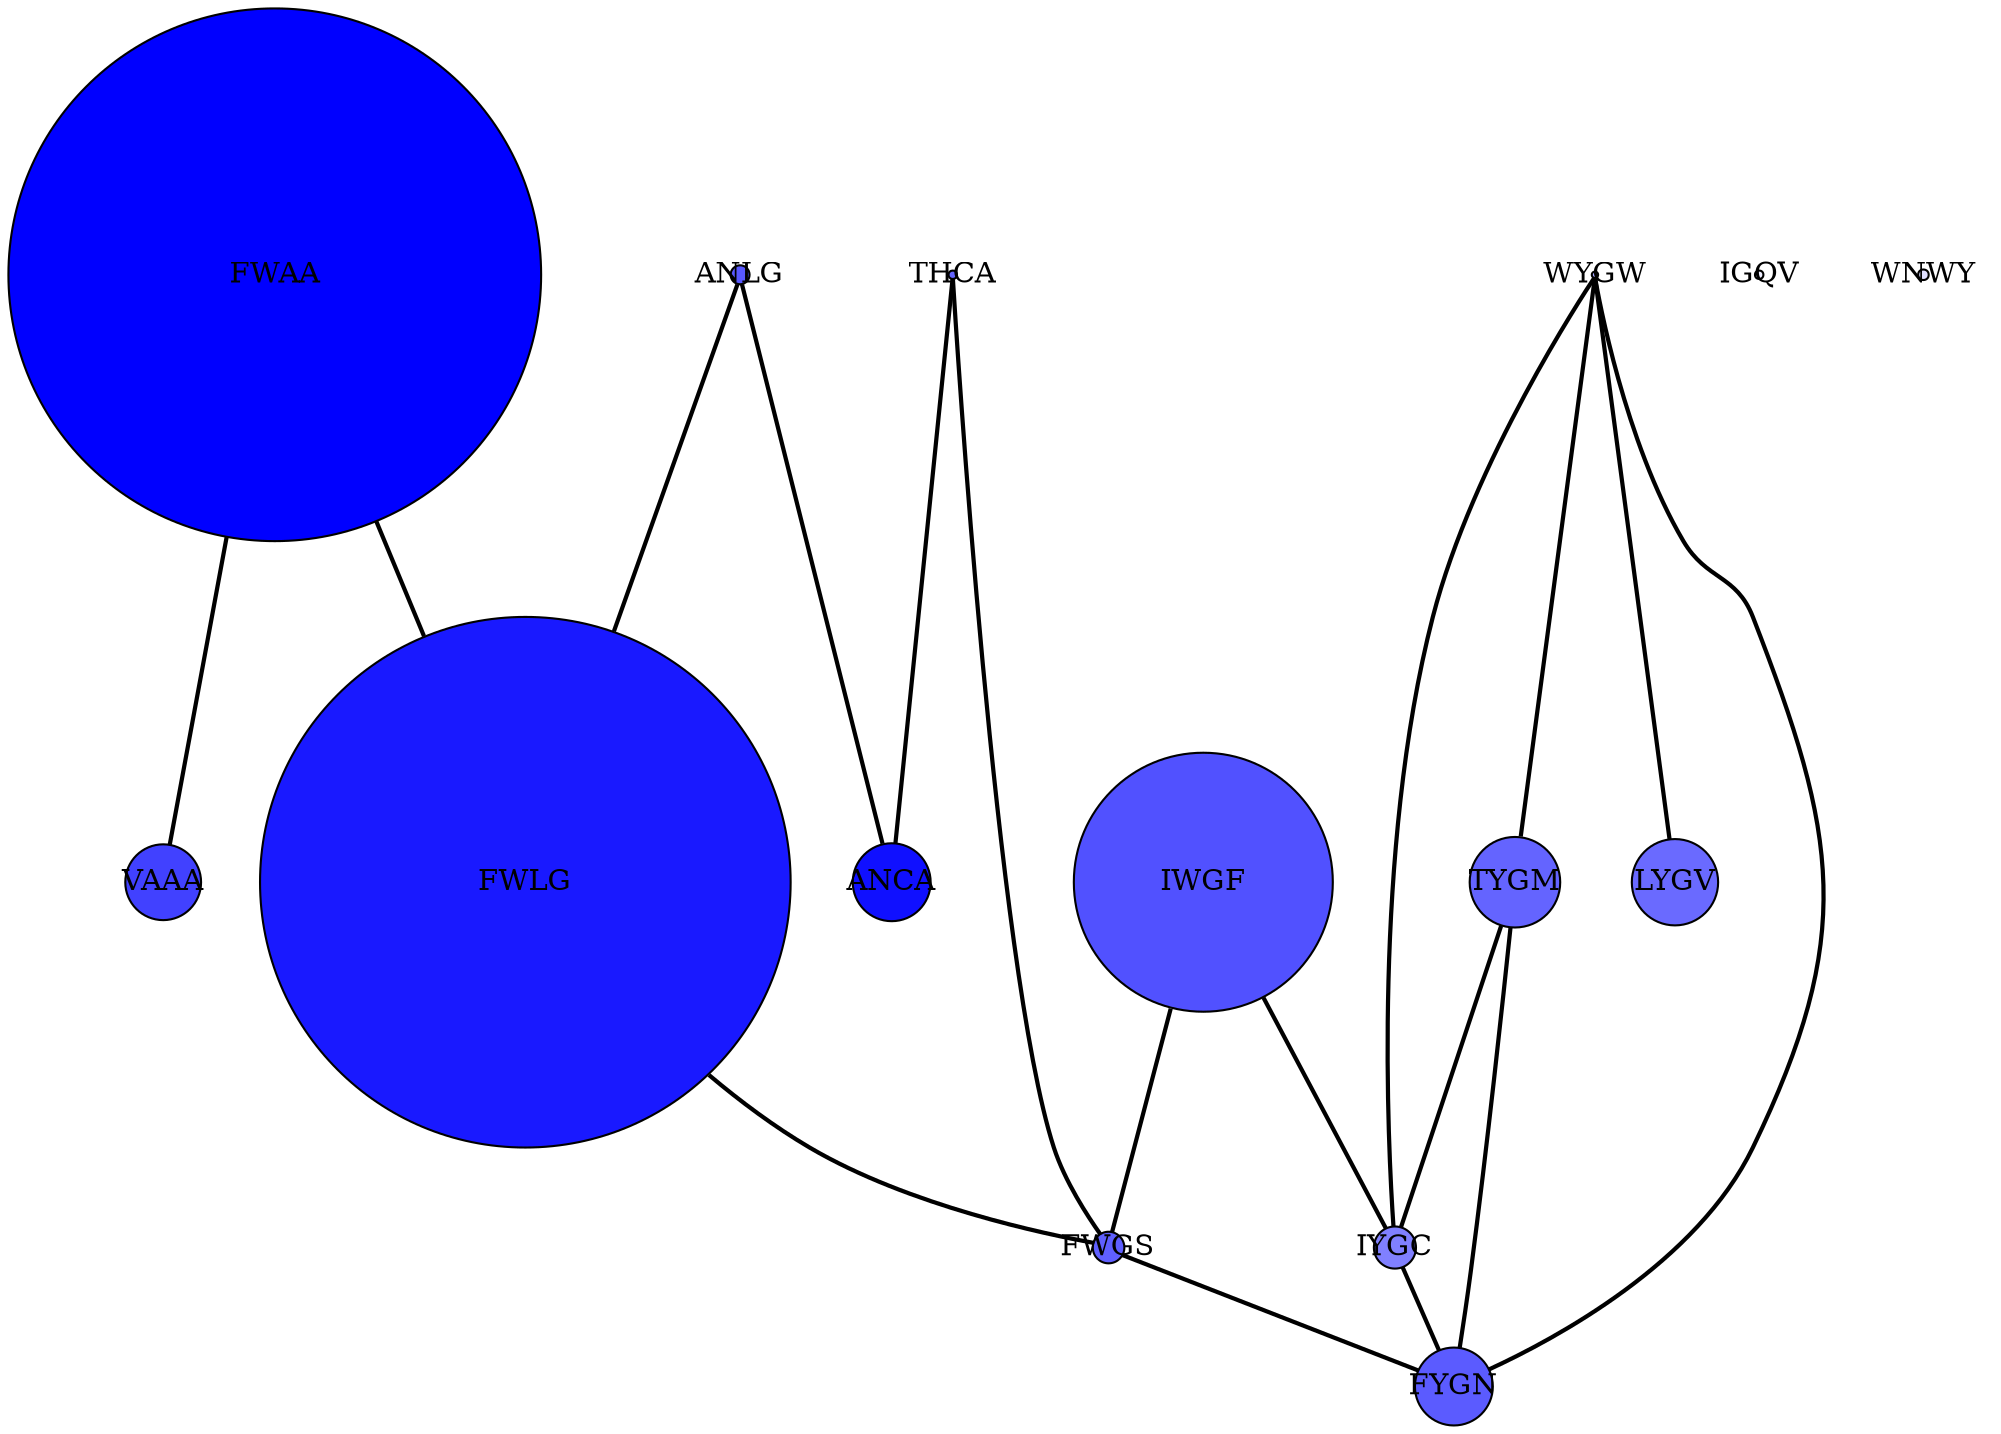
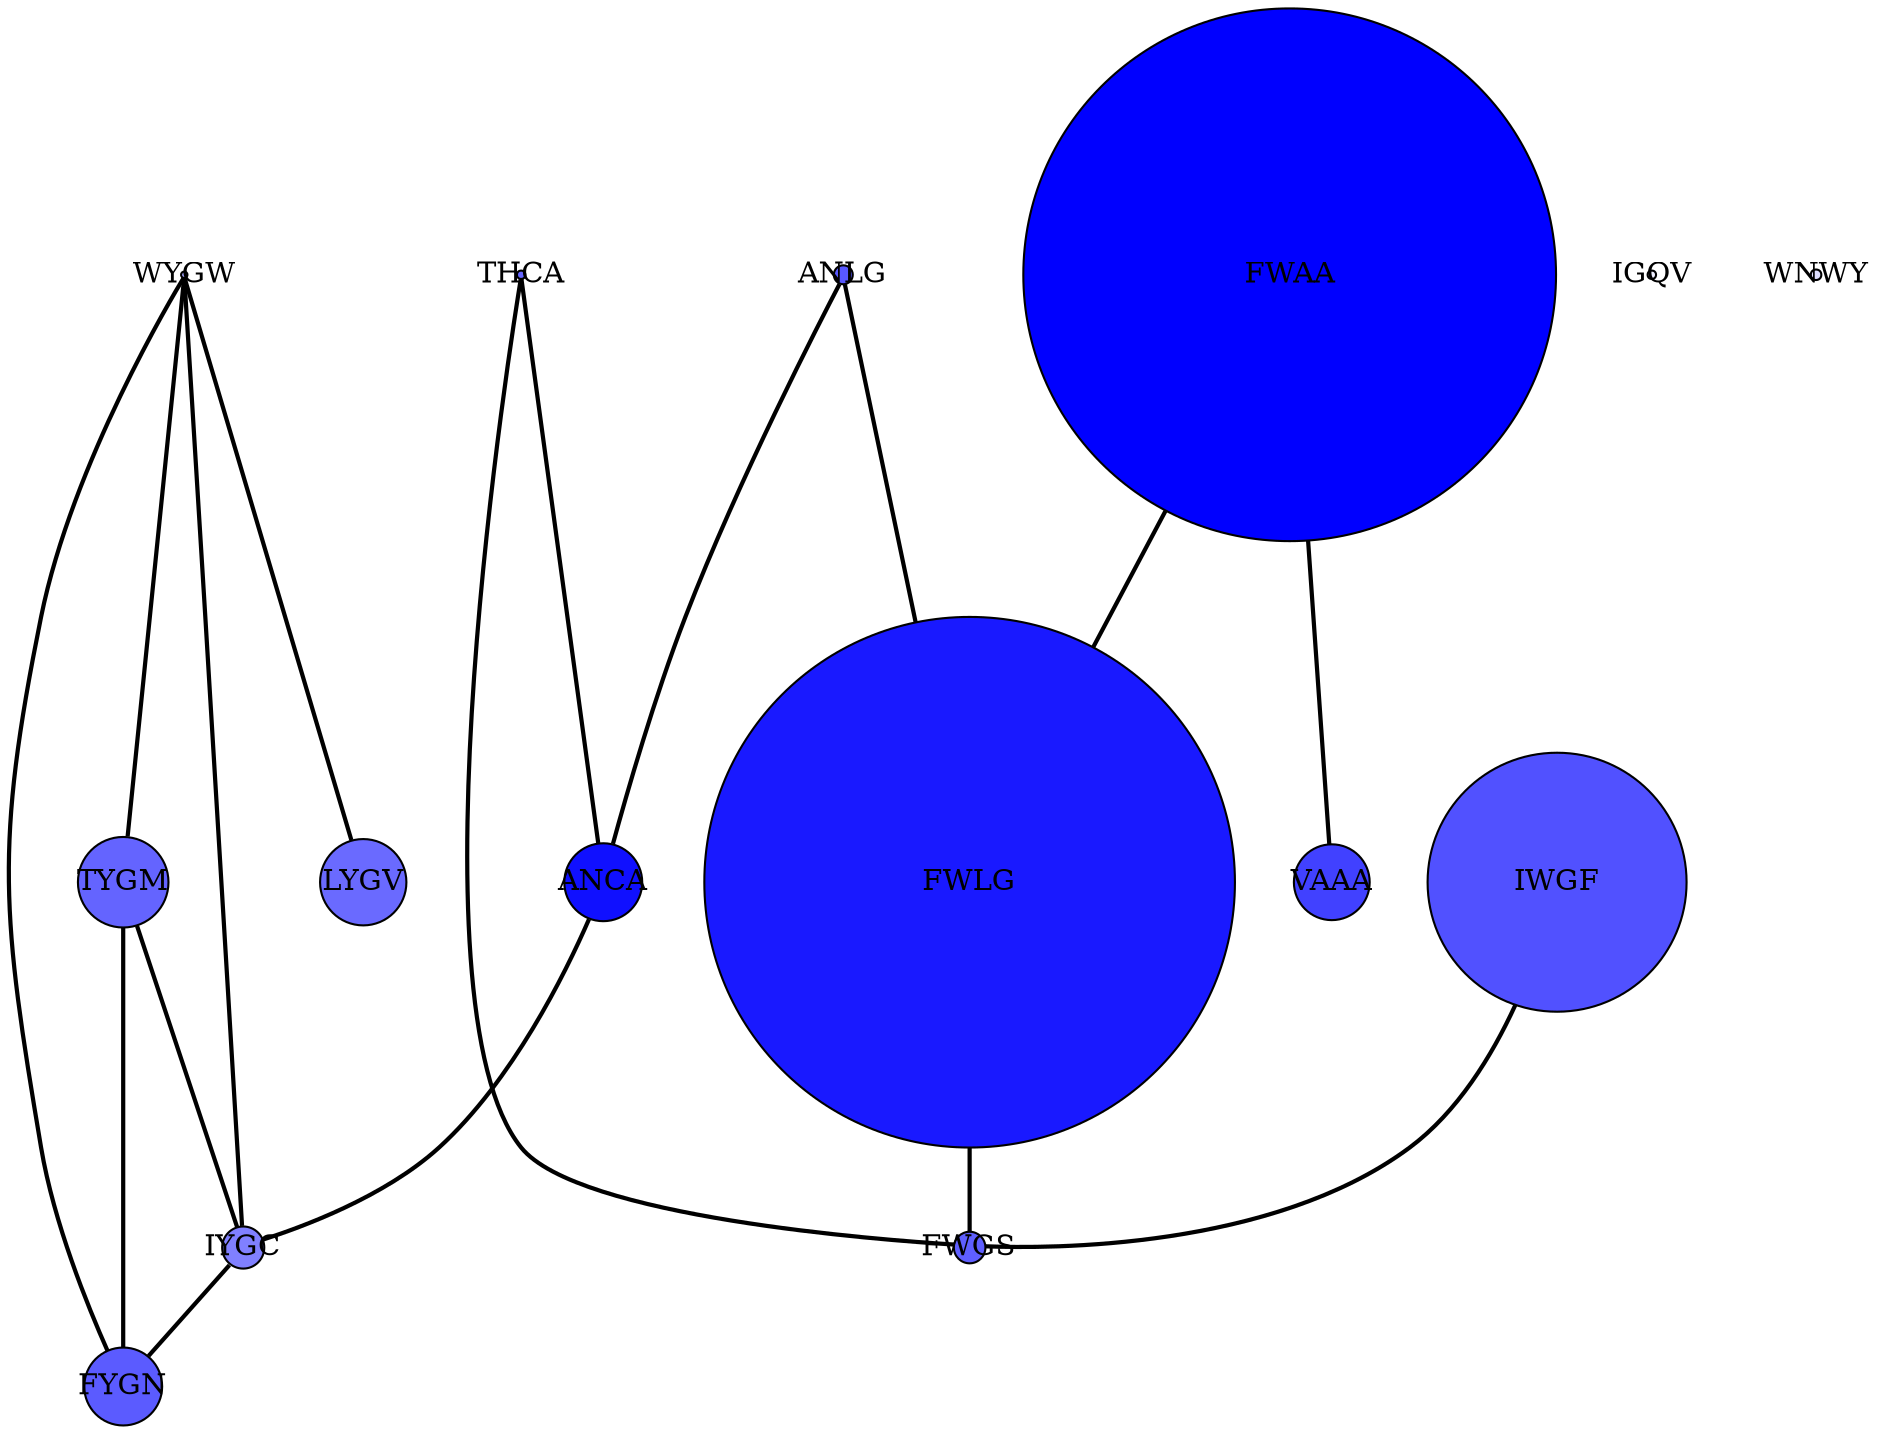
(1325, 1113) -> (465, 1121)
(1270, 1313) -> none
